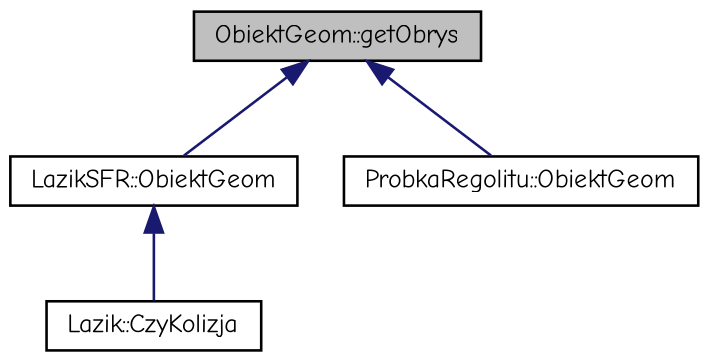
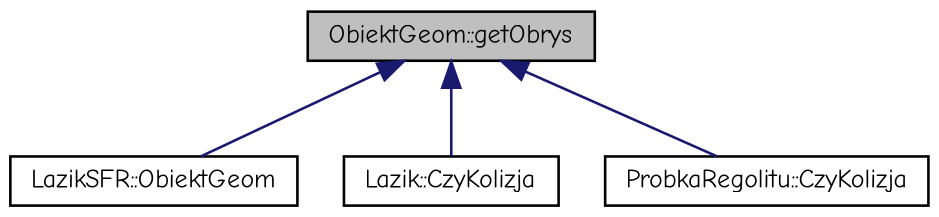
(521, 181) -> (767, 181)
(154, 267) -> (451, 122)
